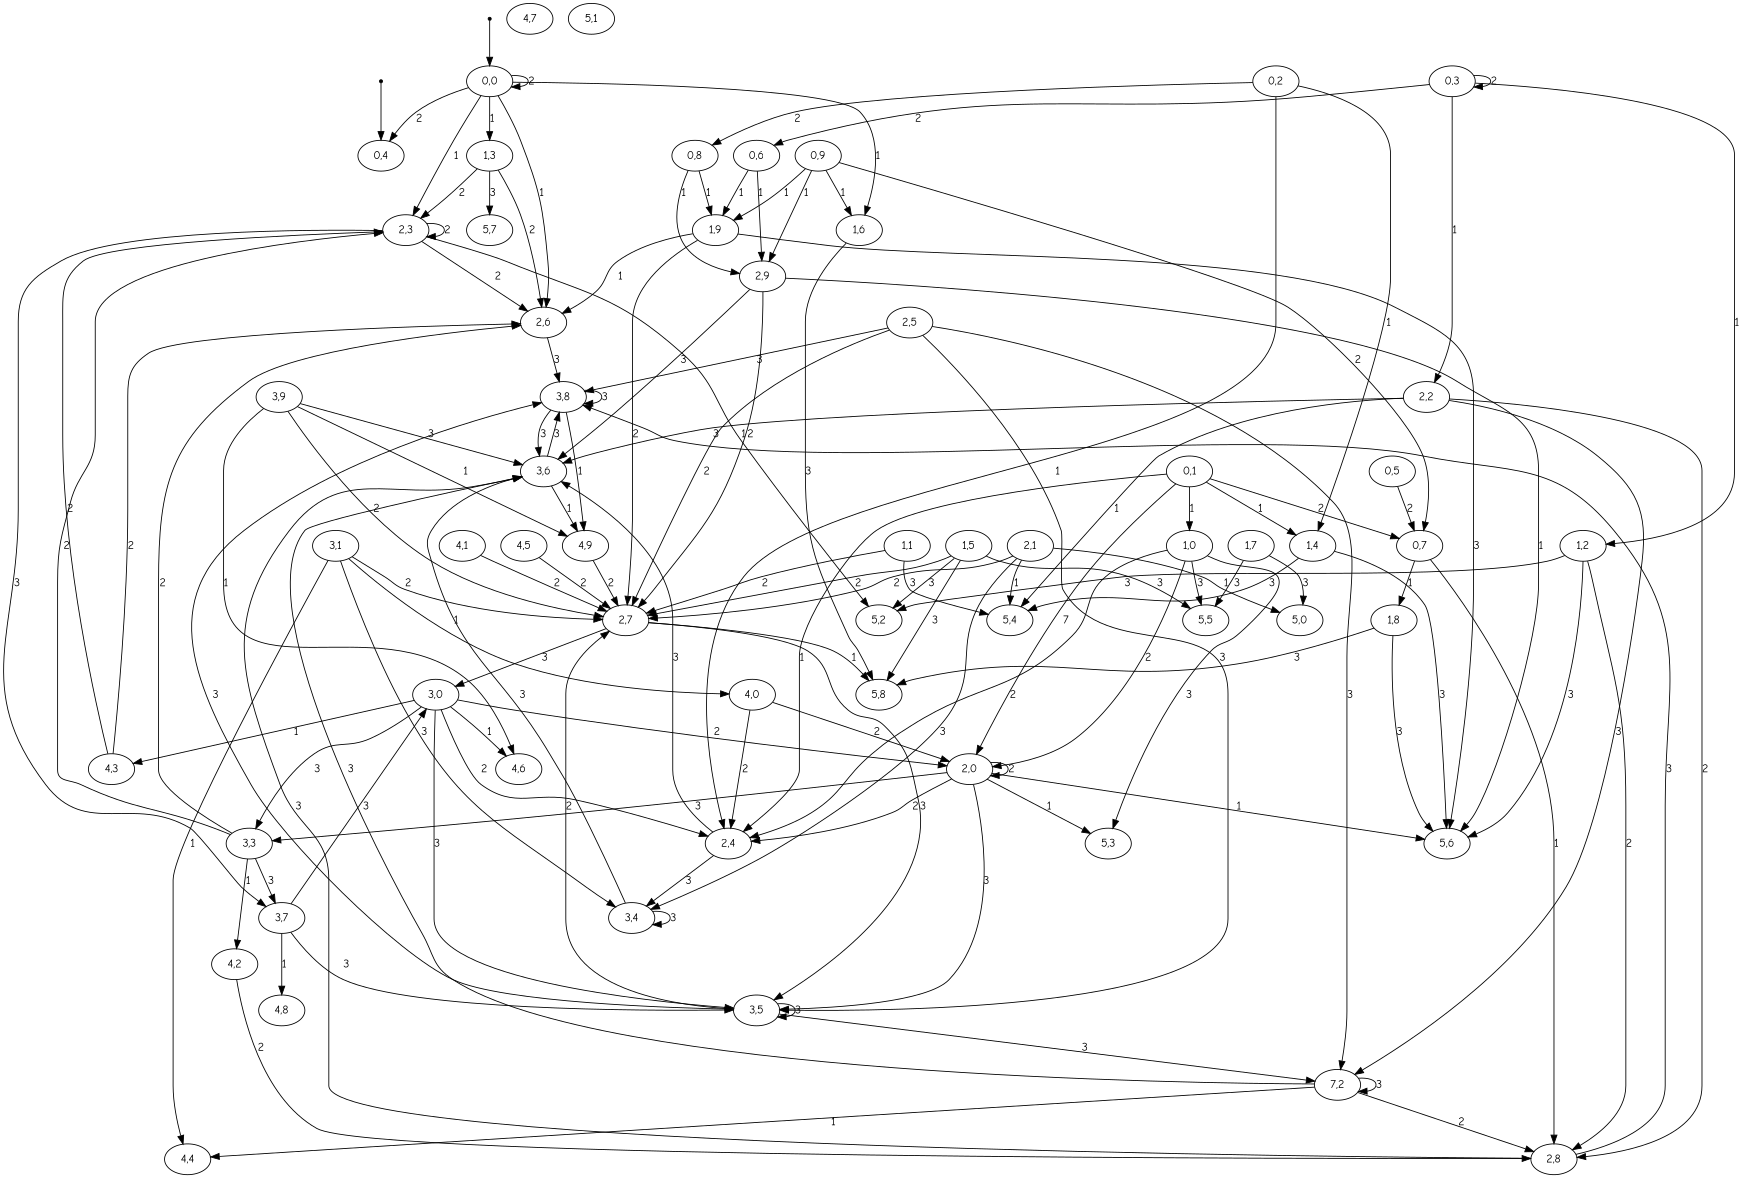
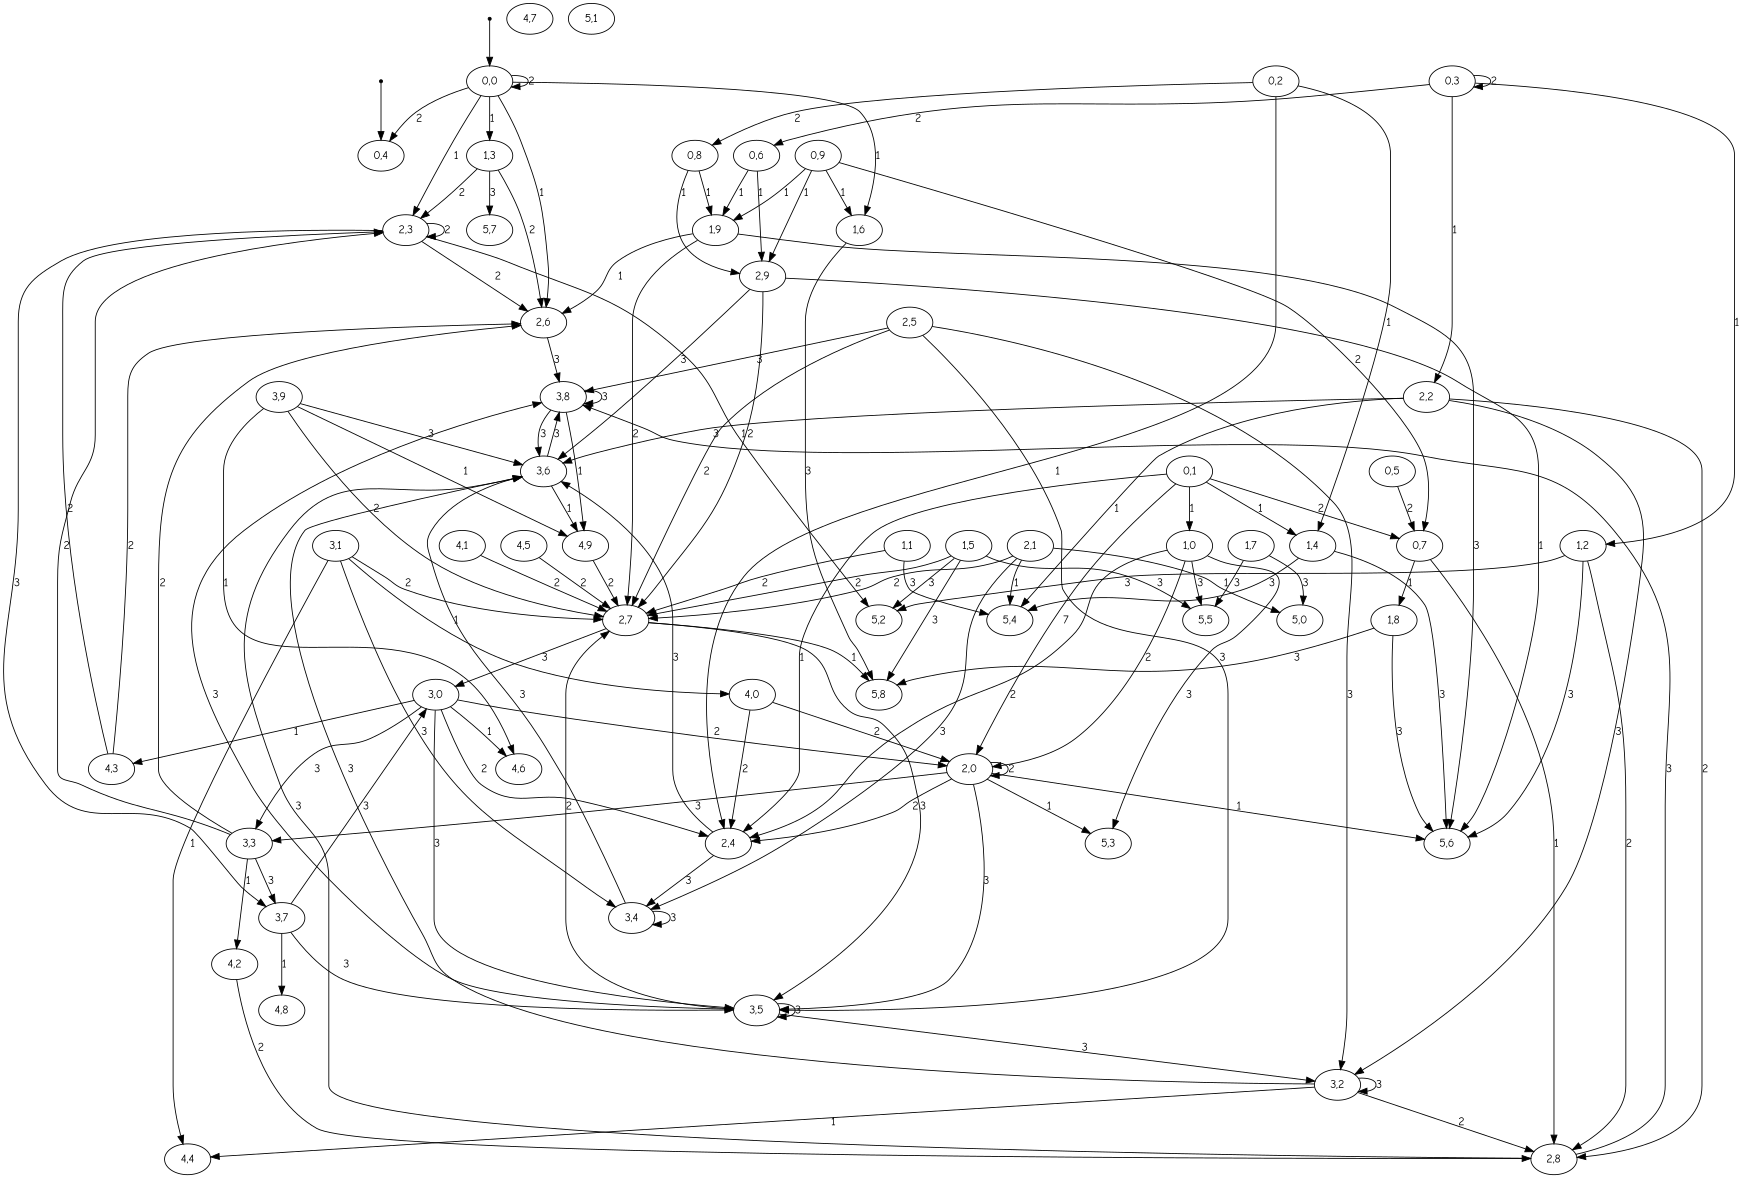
(1337, 1085) -> (1337, 1085)
